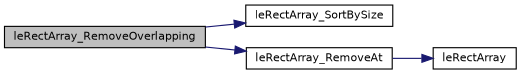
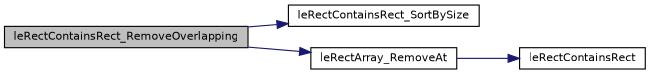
(319, 16) -> (384, 16)
(105, 37) -> (126, 37)
(475, 58) -> (582, 58)
